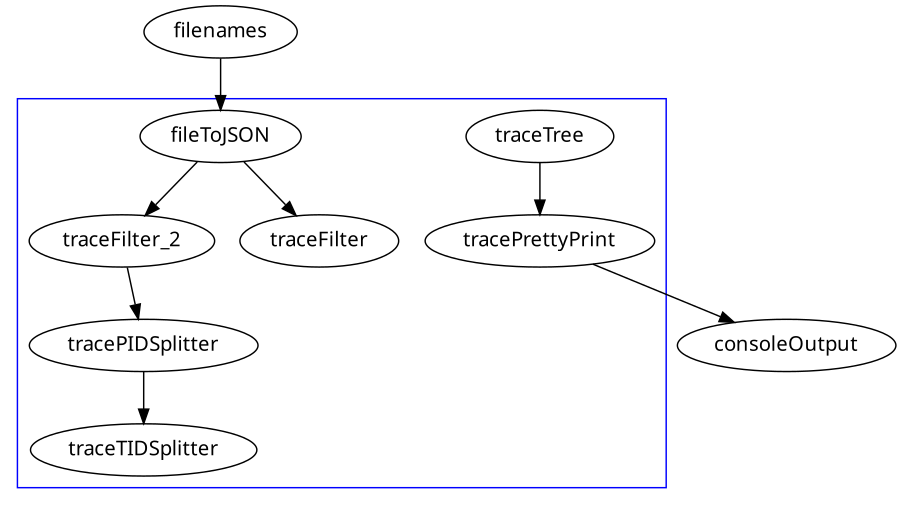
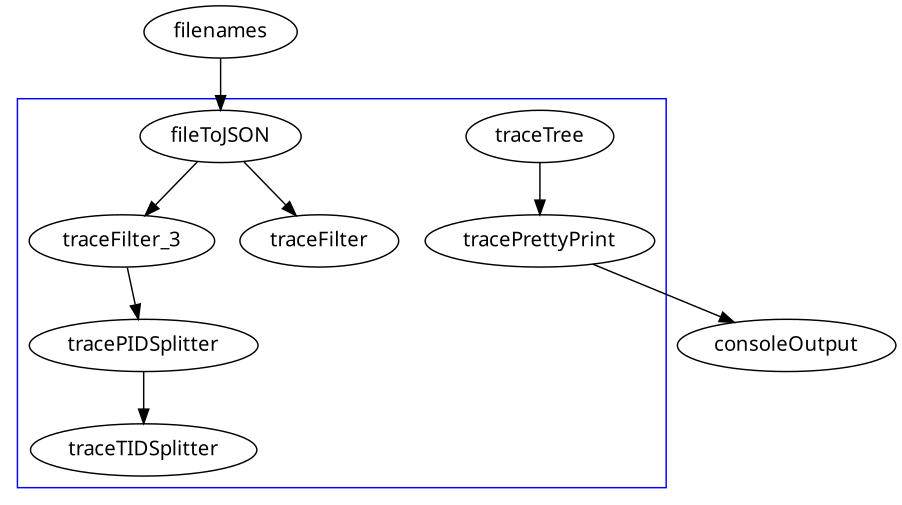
(122, 241) -> (122, 241)
